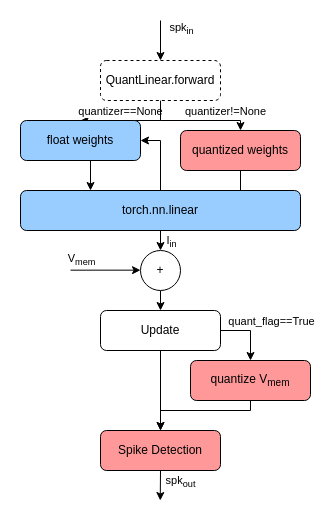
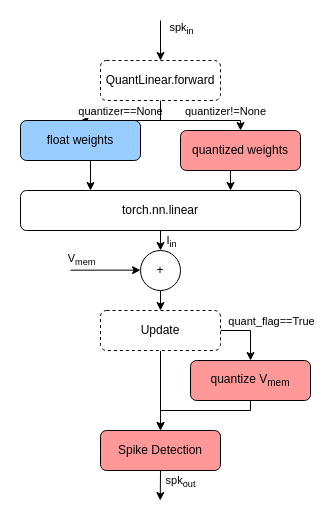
(161, 161) -> (231, 172)
(161, 211) -> (161, 211)
(161, 331) -> (161, 331)
